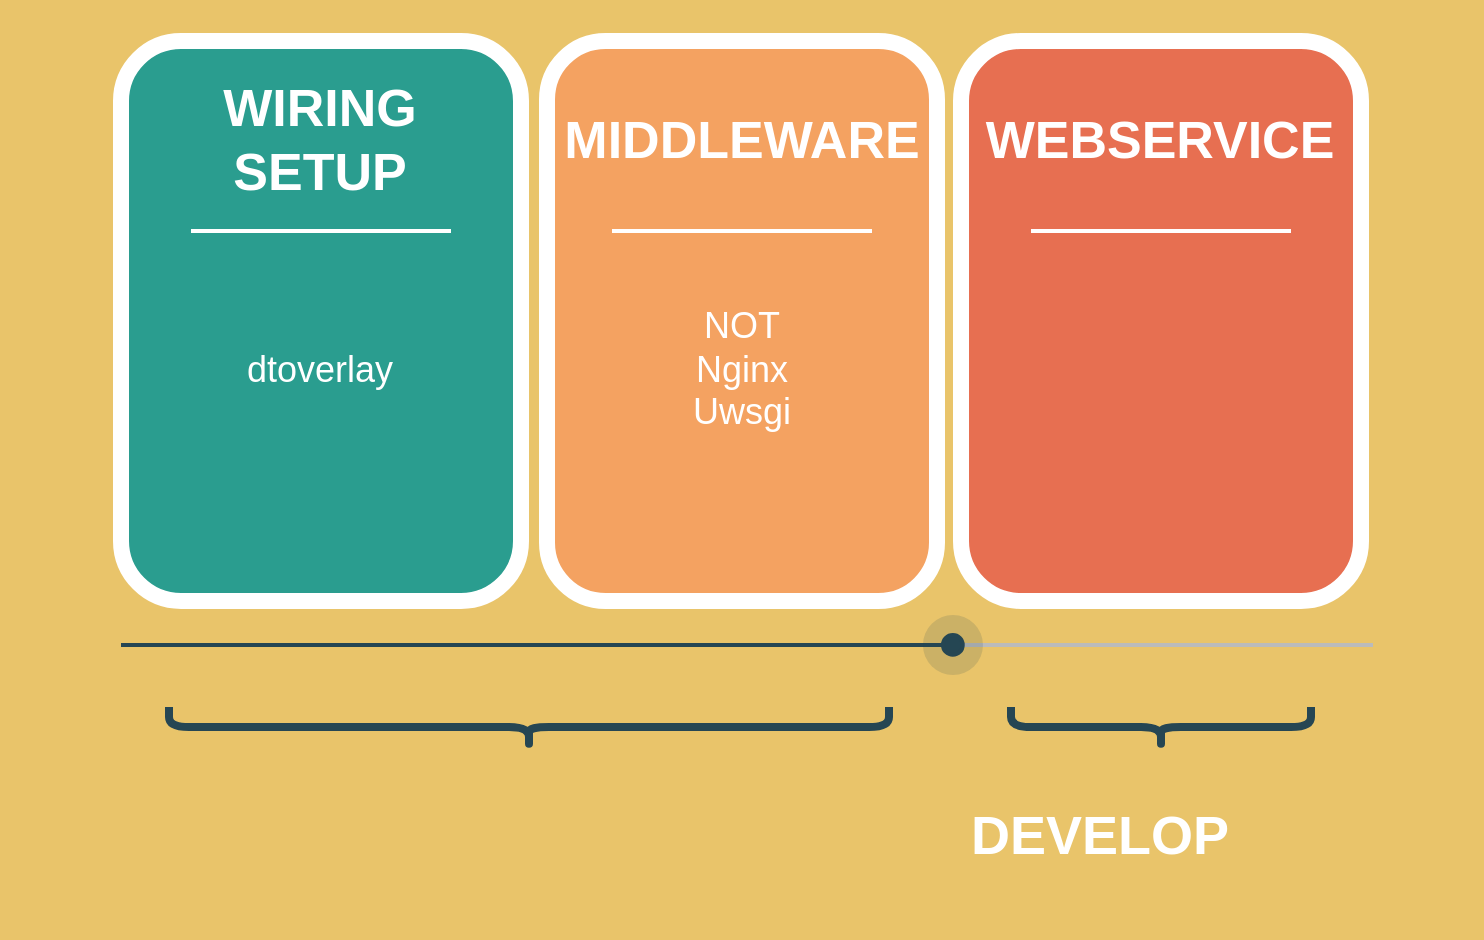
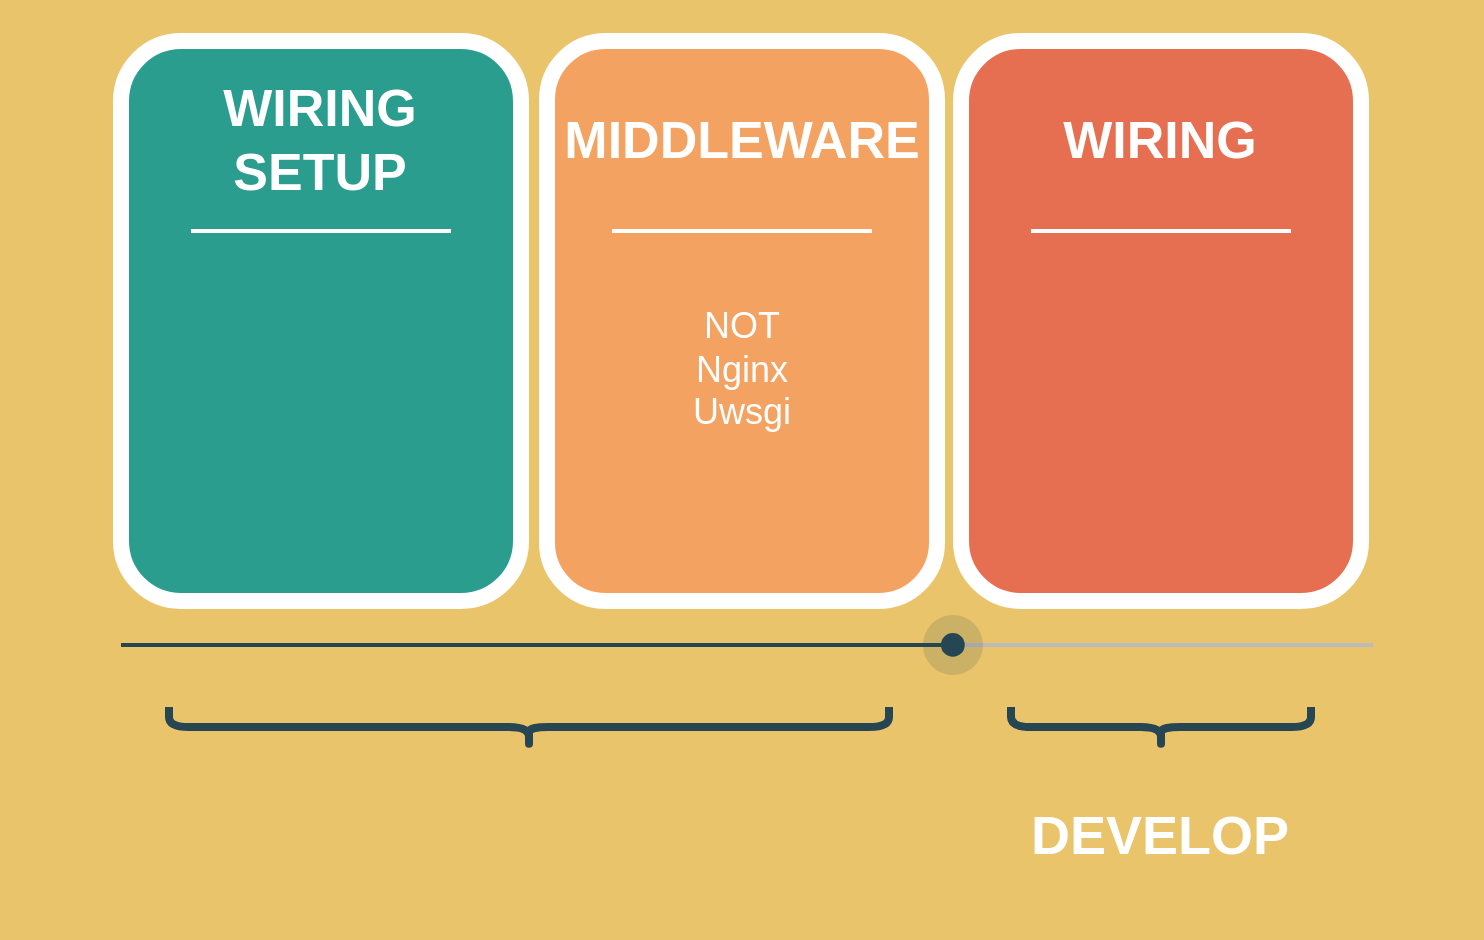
(1161, 141) -> (1161, 141)
(321, 371) -> none
(1101, 837) -> (1161, 837)
